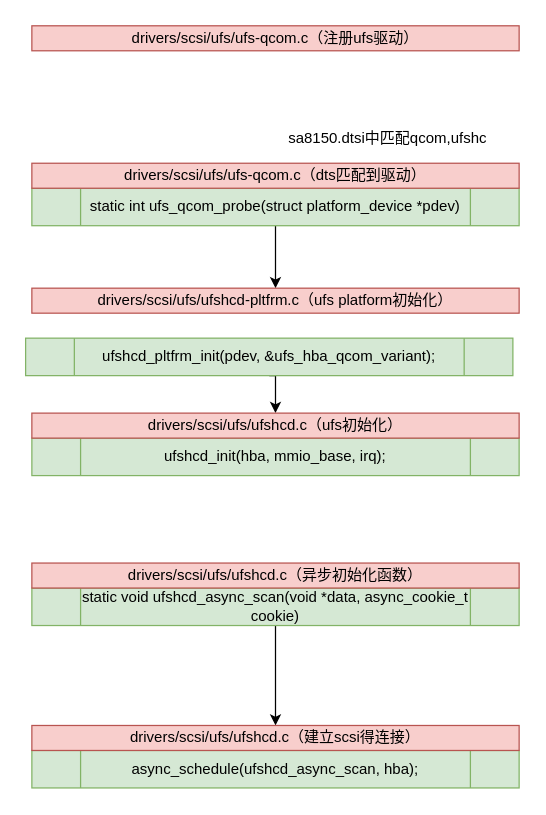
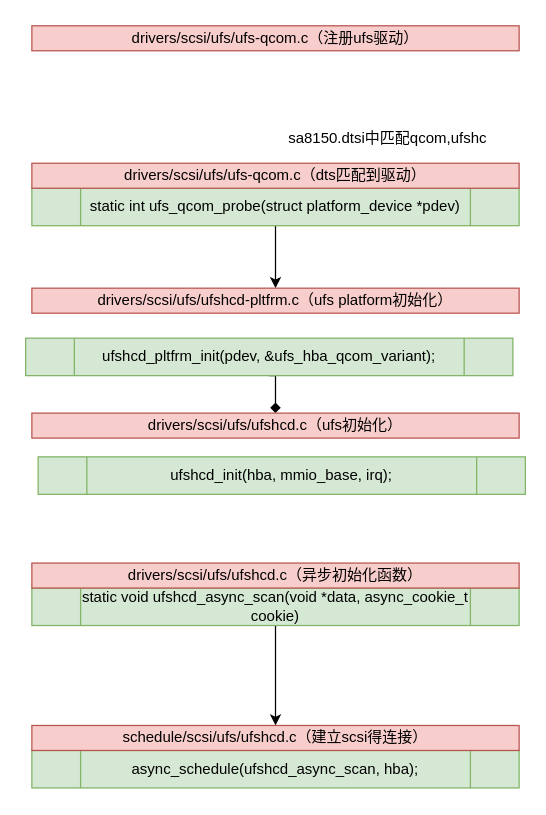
(276, 403) -> (276, 402)
(276, 457) -> (282, 476)
(276, 738) -> (276, 738)
